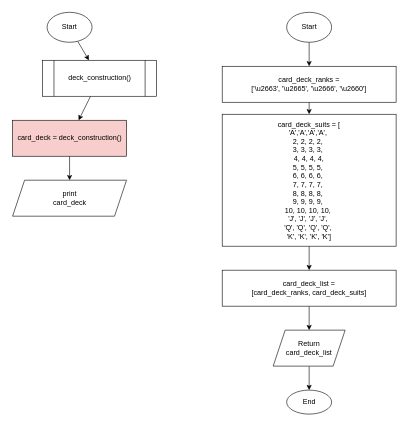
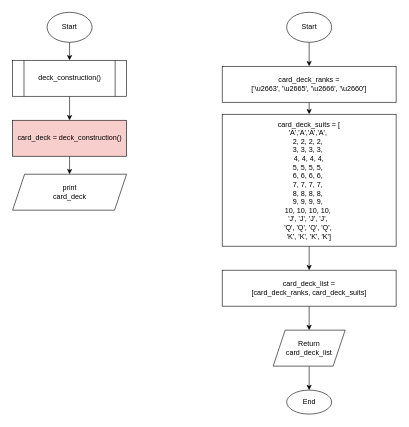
(100, 78) -> (70, 78)
(70, 198) -> (70, 192)
